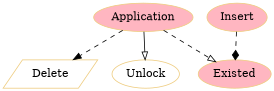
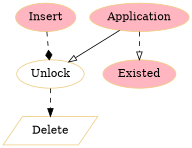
(236, 41) -> (48, 41)
(102, 43) -> (50, 99)
